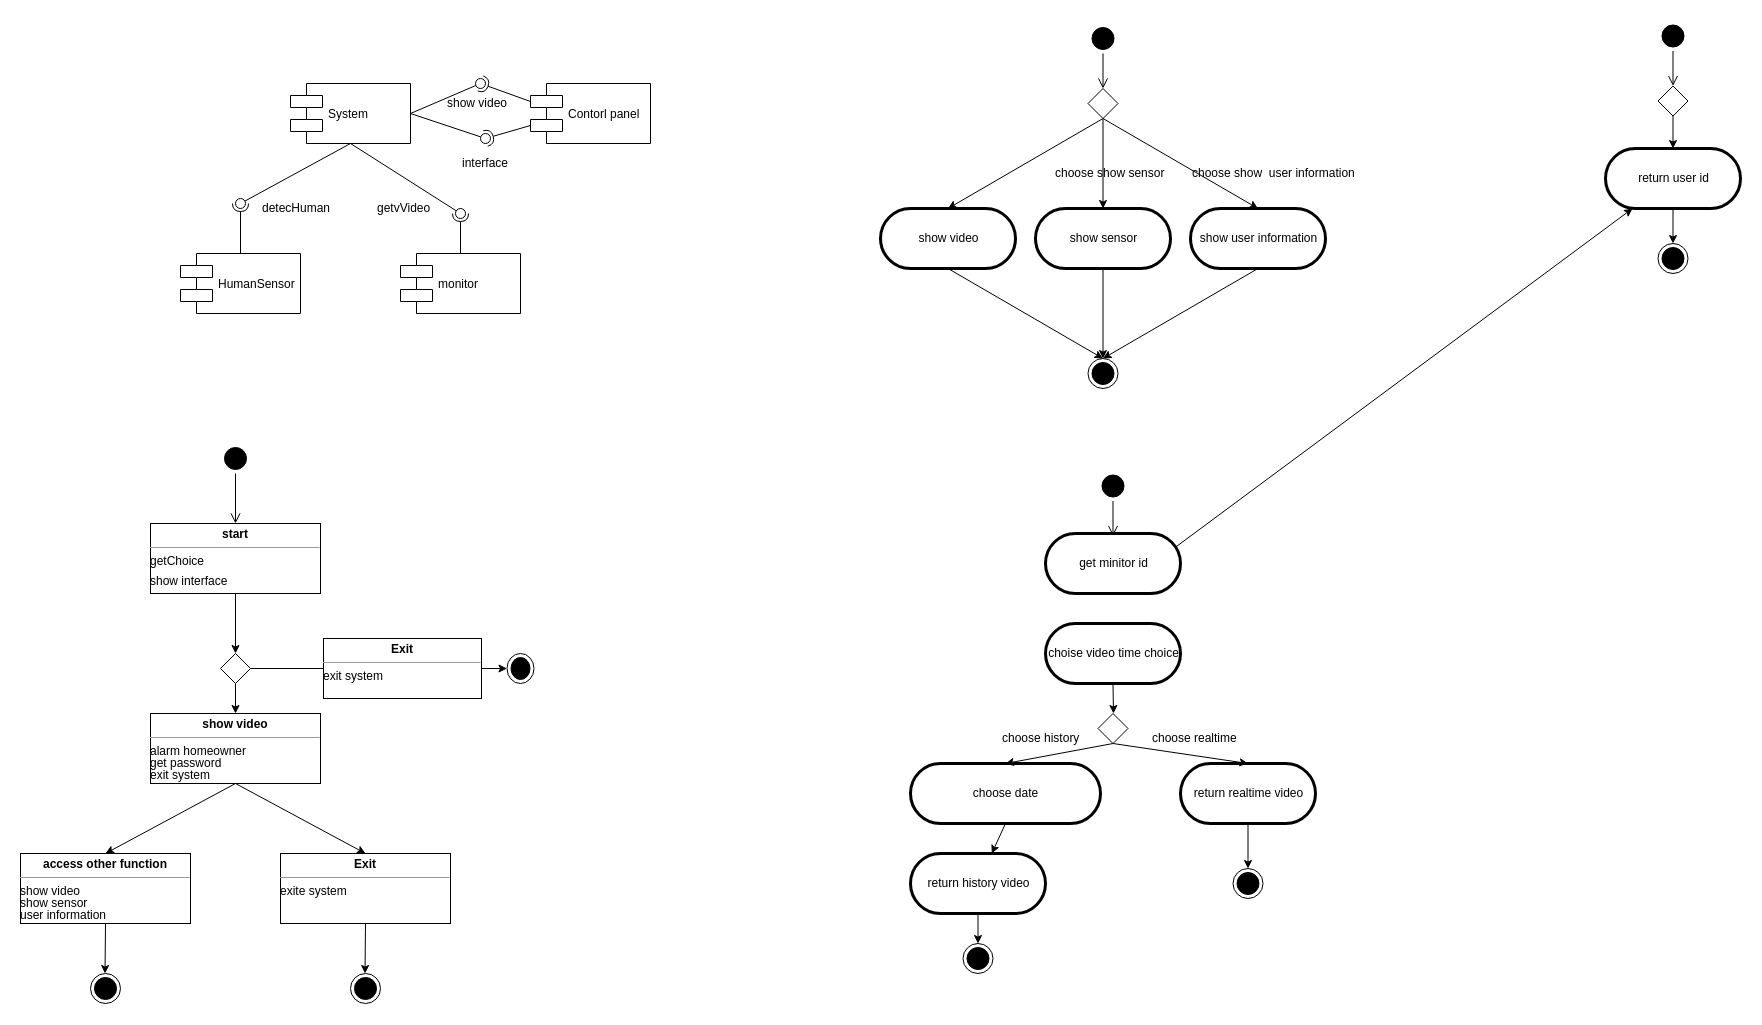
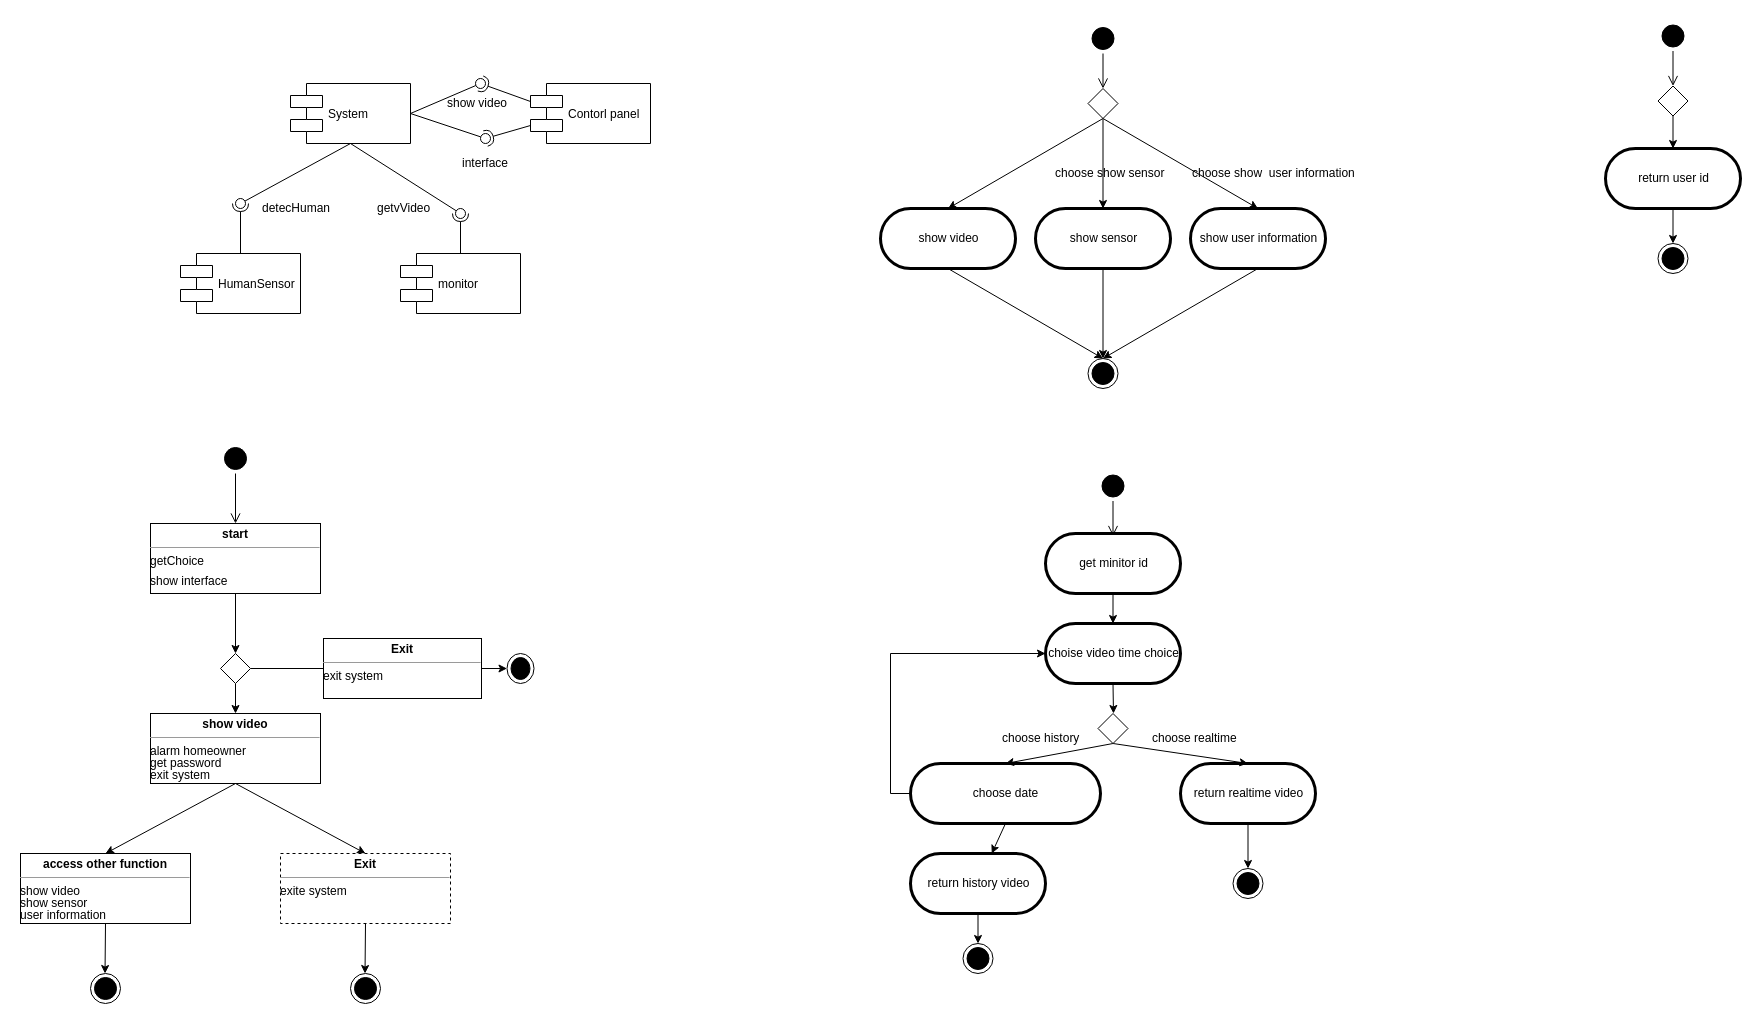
(1402, 380) -> (1113, 605)
none -> (891, 660)
(366, 889) -> (366, 889)
